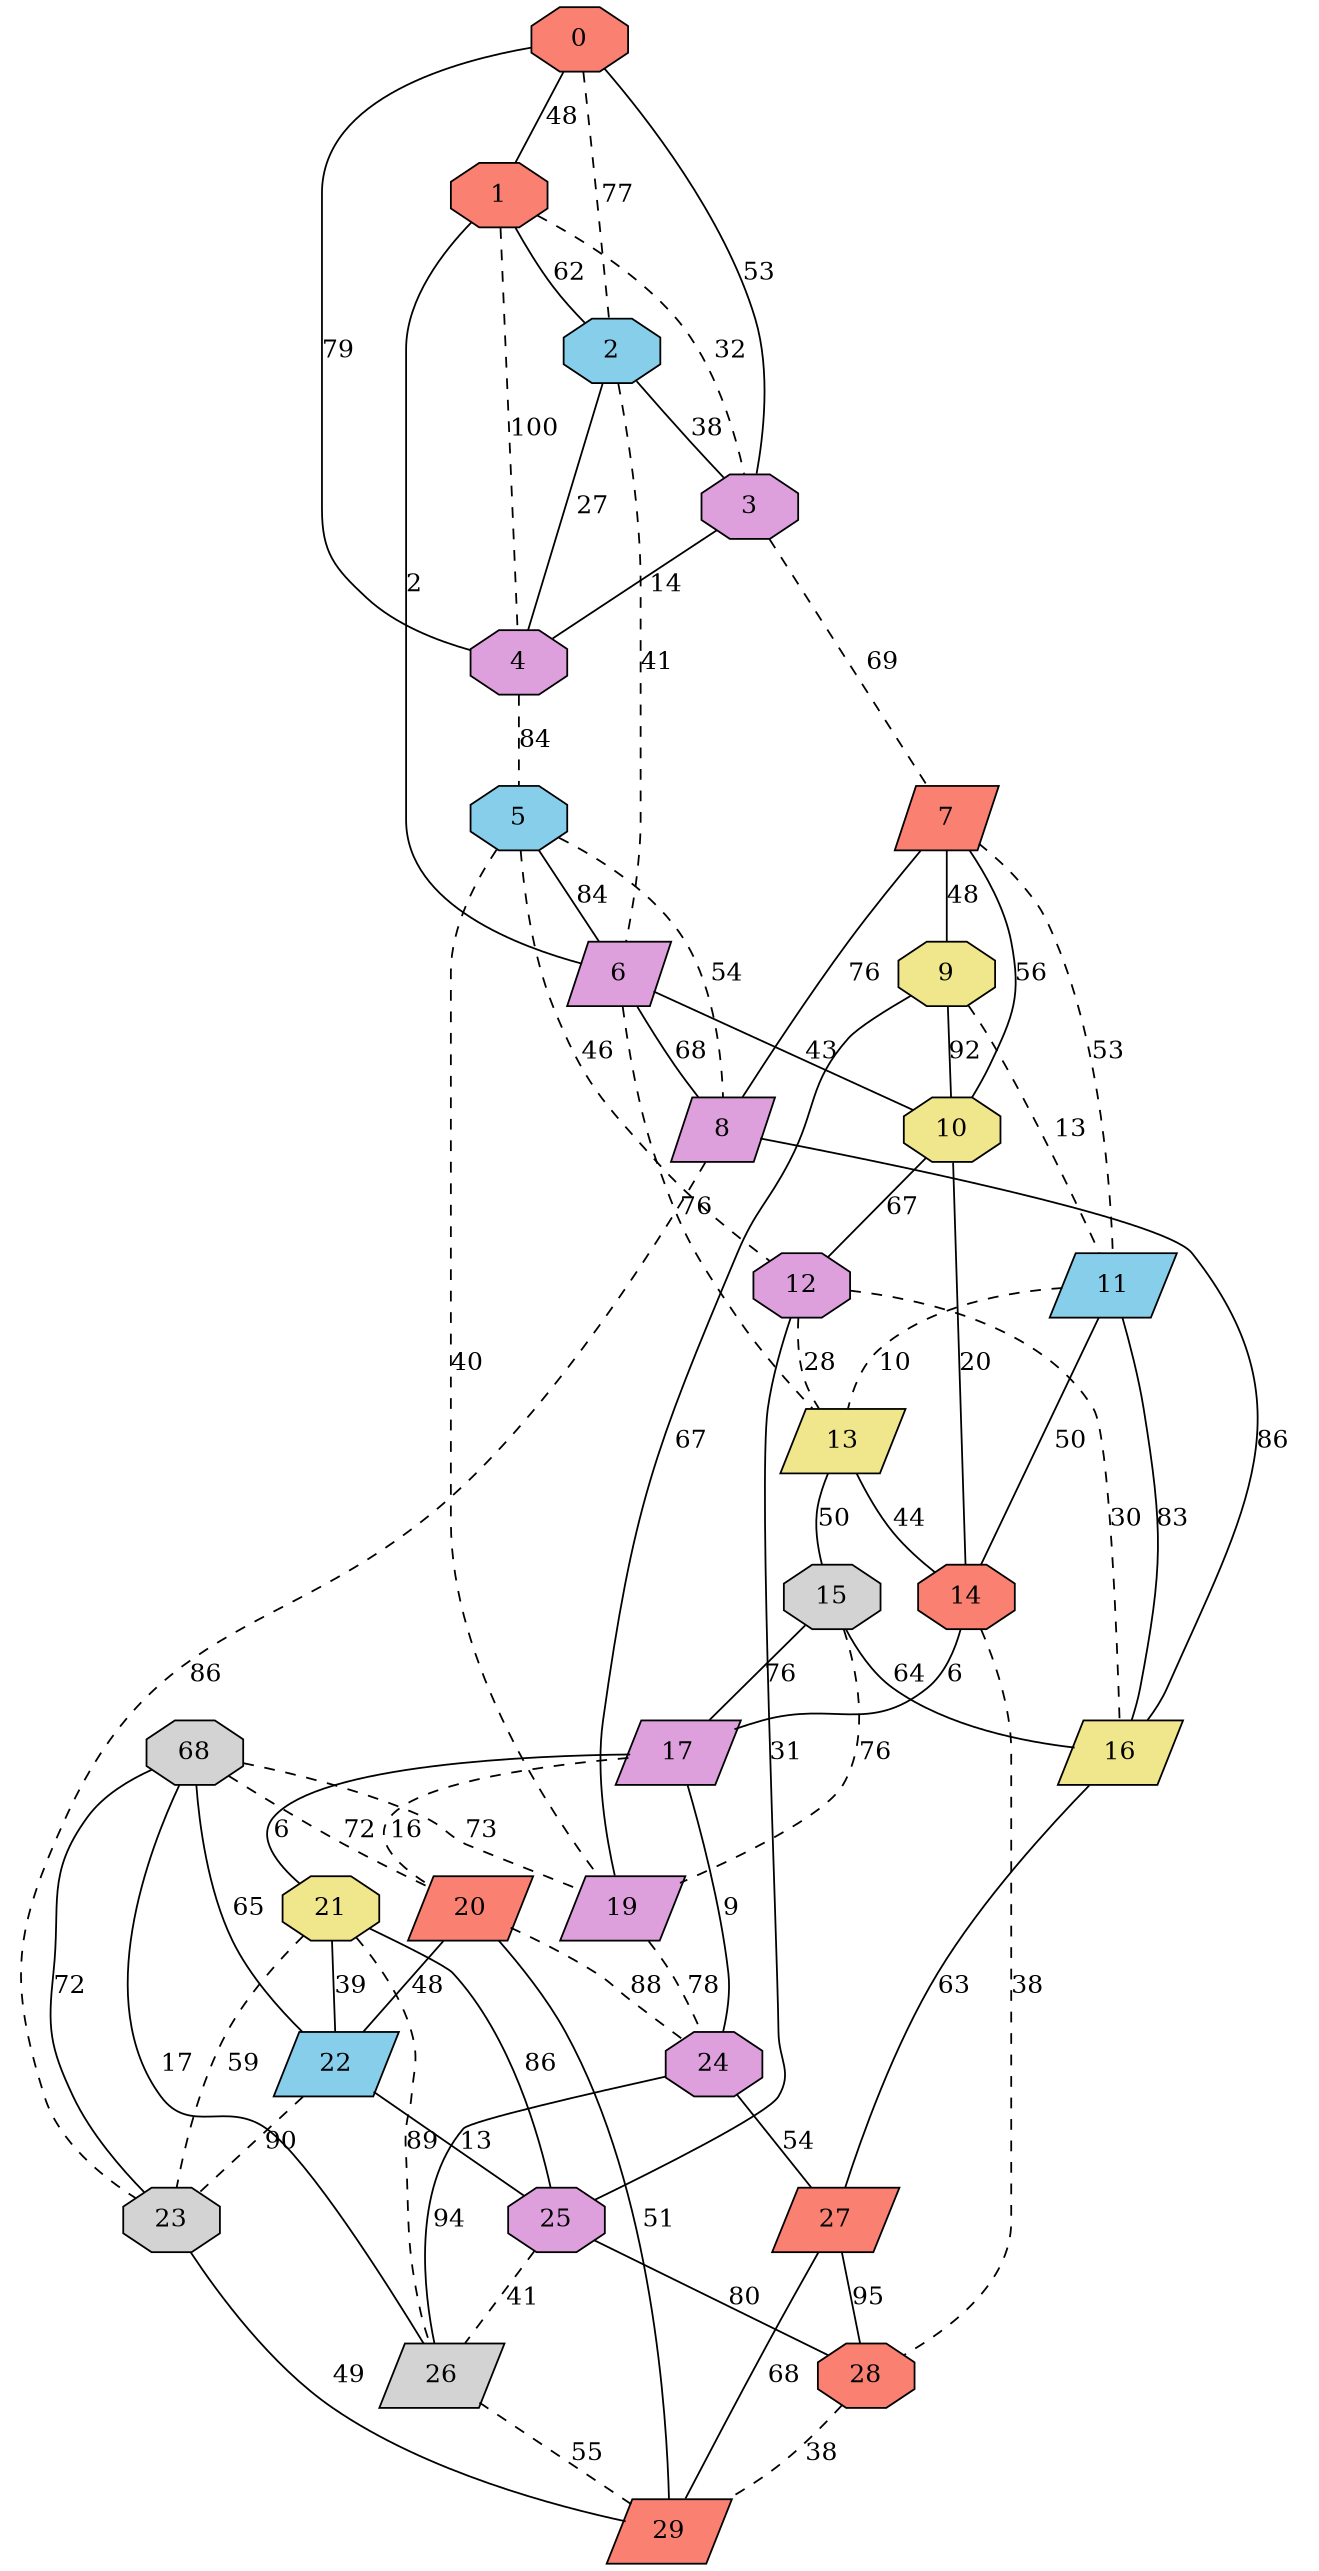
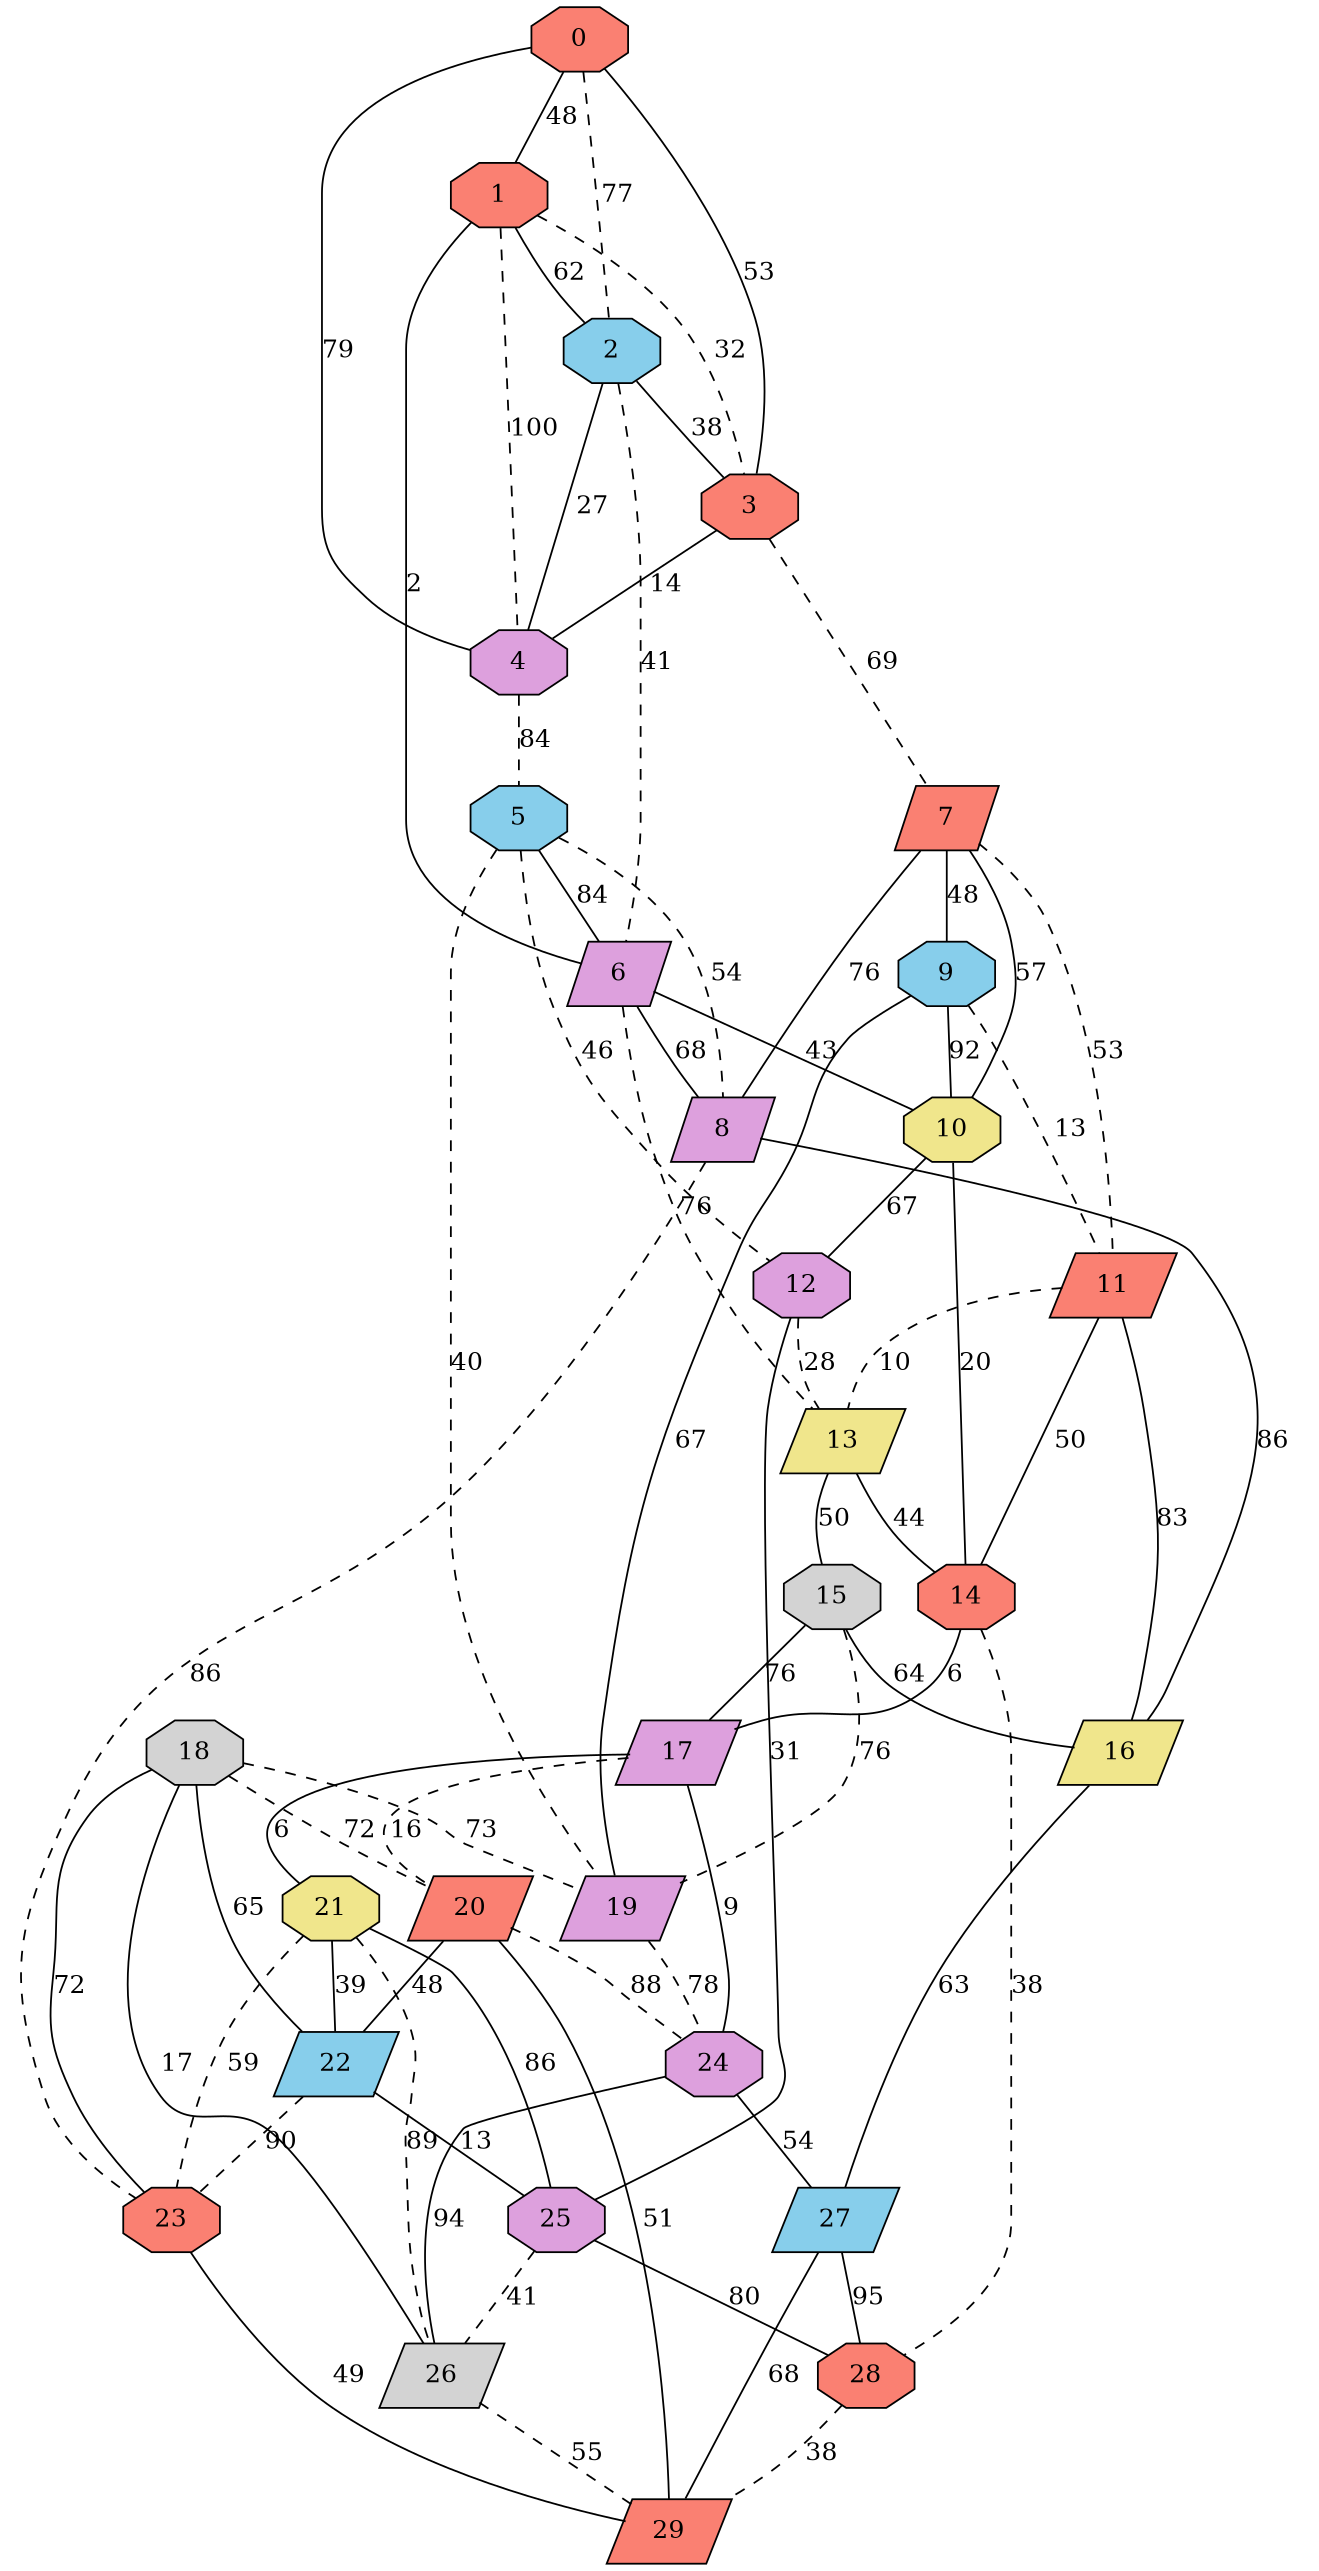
(750, 507) -> (750, 507)
(947, 974) -> (947, 974)
(1032, 974) -> (1032, 974)
(1113, 1285) -> (1113, 1285)
(1099, 1425) -> none
(195, 1753) -> (195, 1753)
(172, 2220) -> (172, 2220)
(836, 2220) -> (836, 2220)
